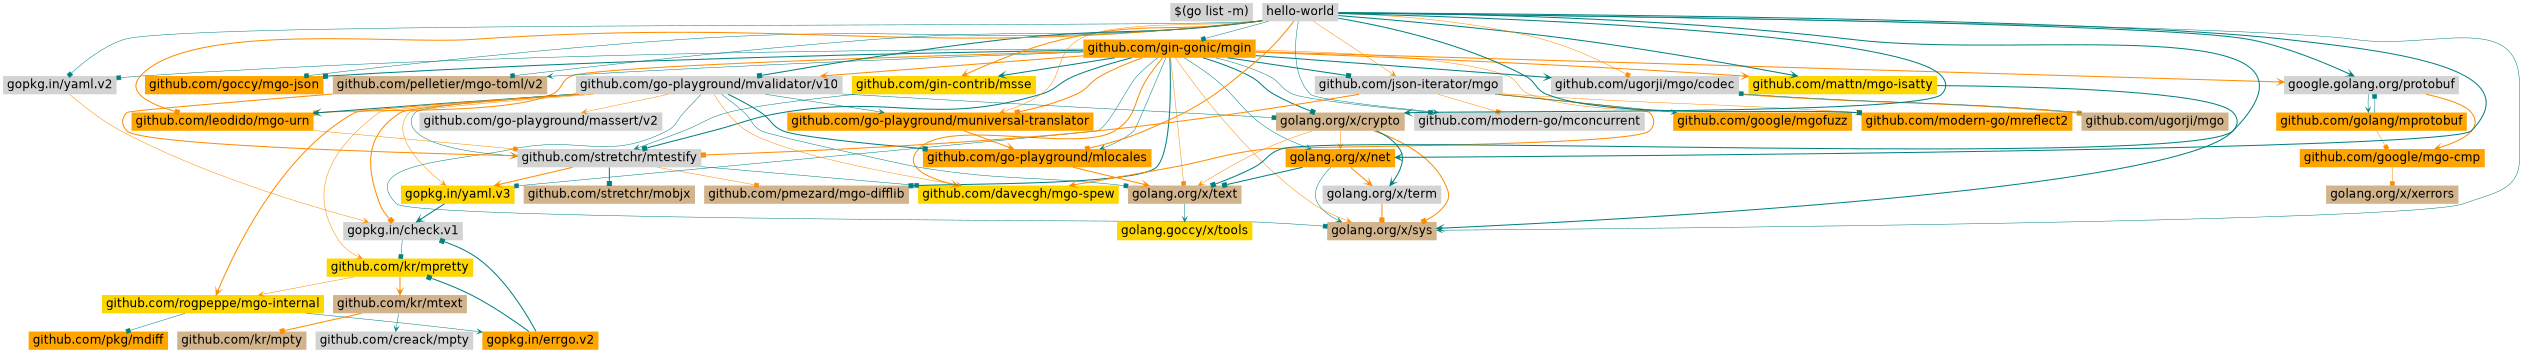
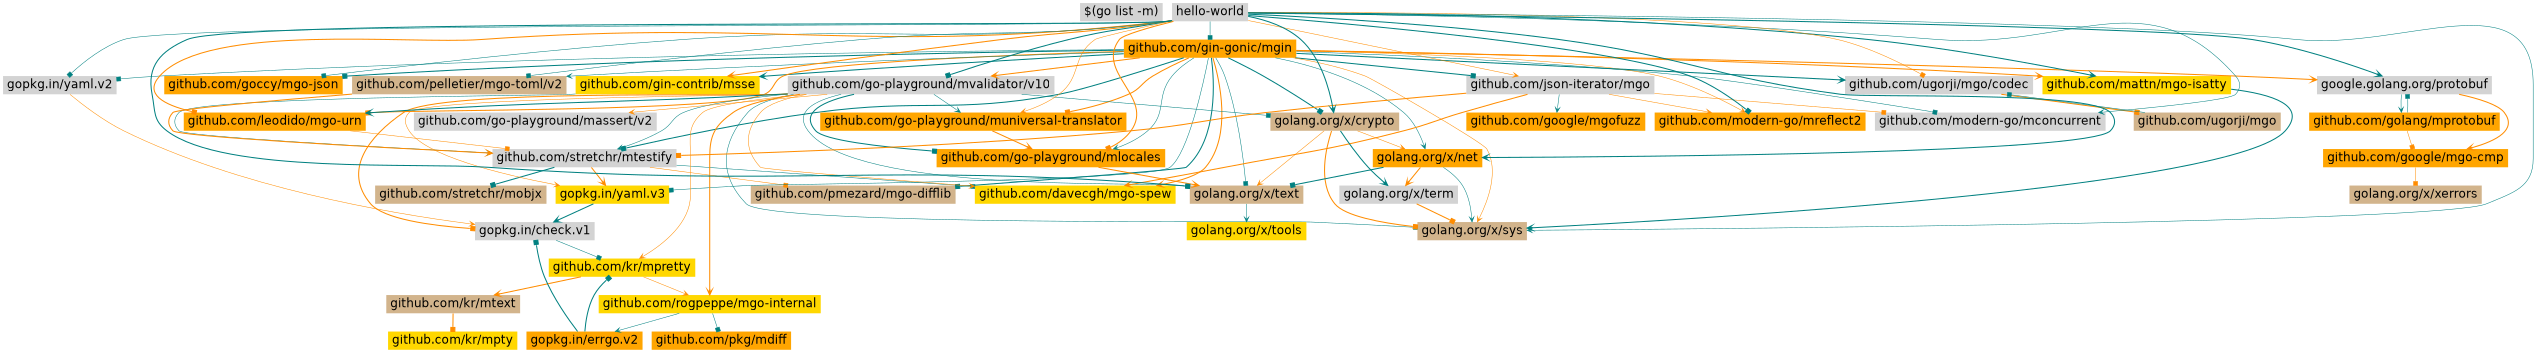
(1178, 125) -> (1237, 121)
(1185, 231) -> (1247, 231)
(242, 341) -> (453, 341)
(394, 341) -> none
